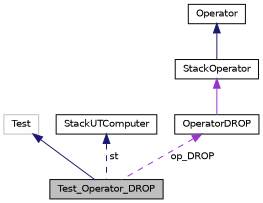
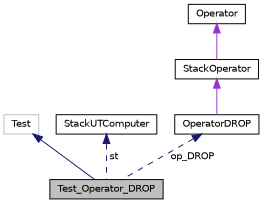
(217, 47) -> (217, 47)
(157, 159) -> (157, 159)
